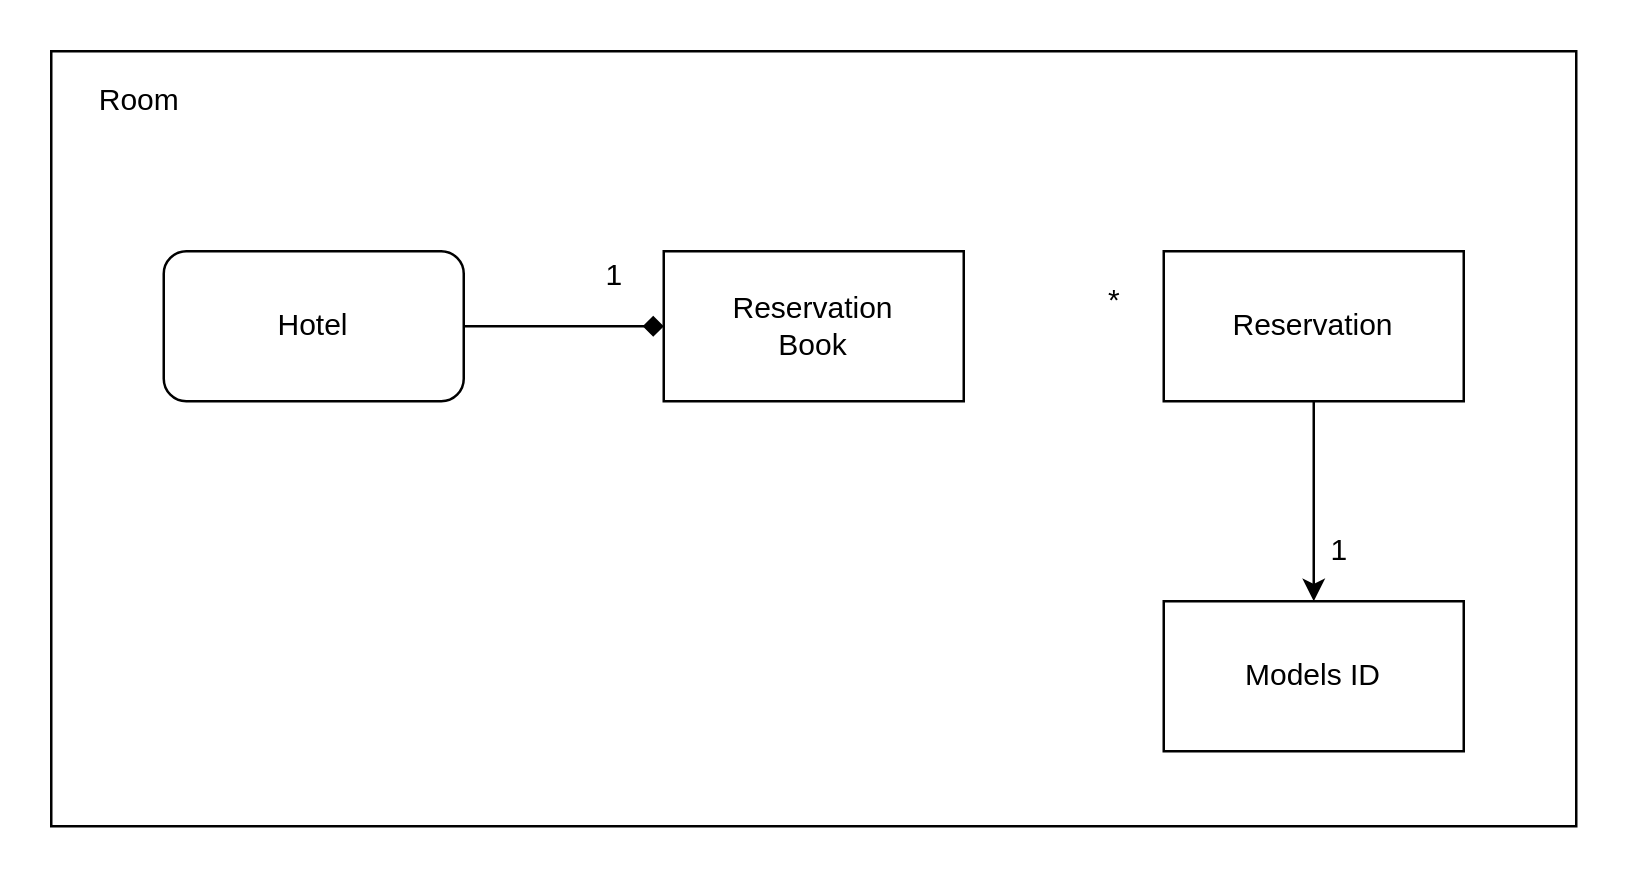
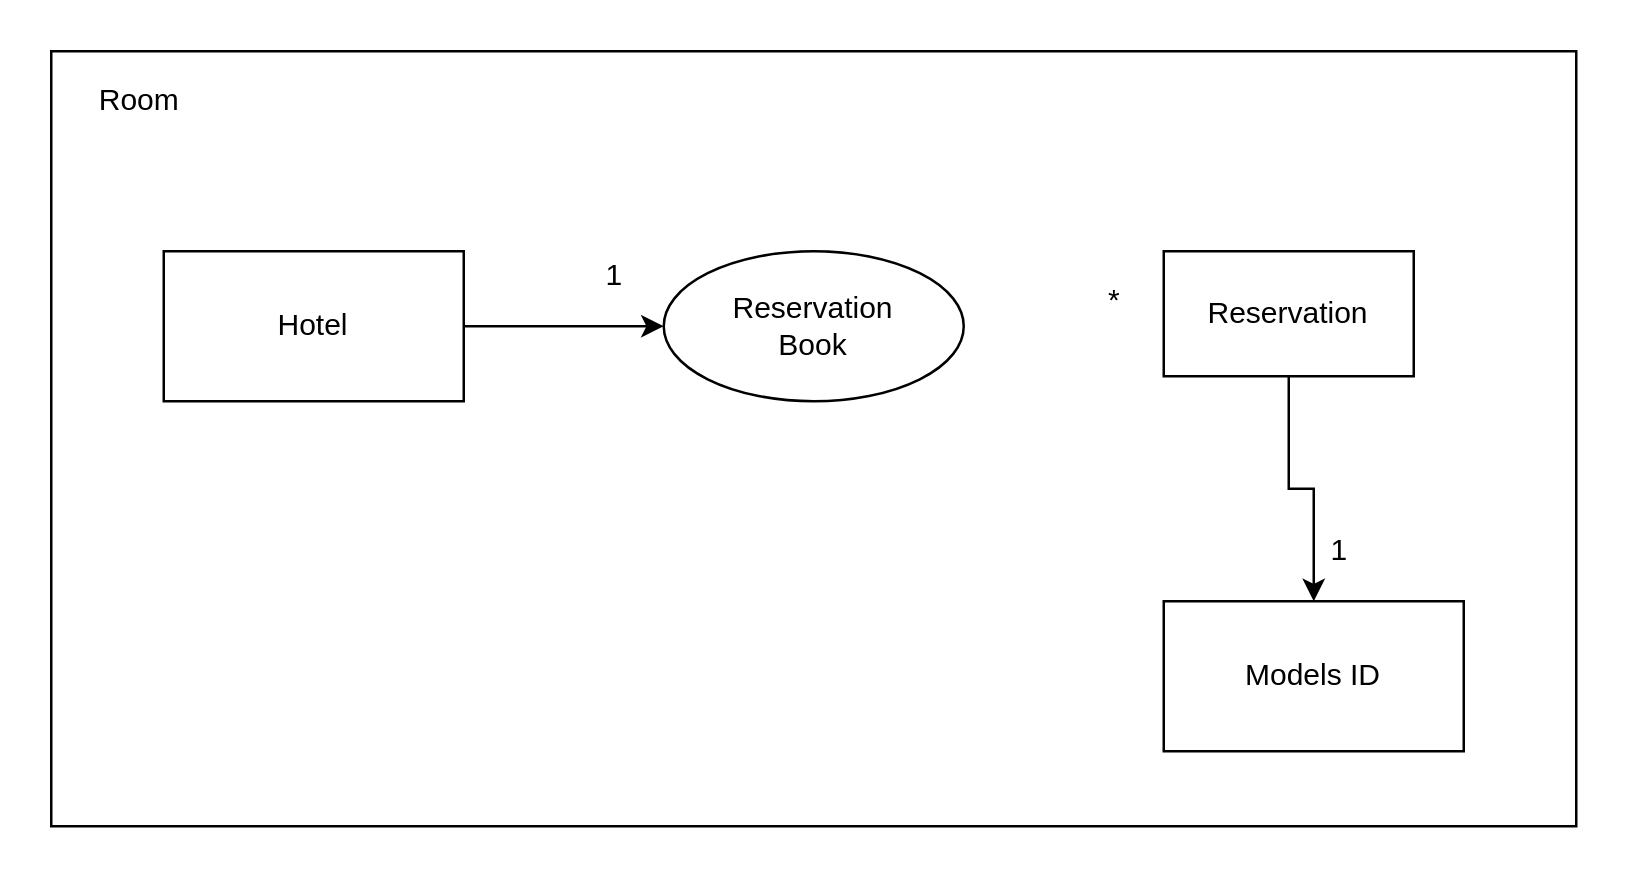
(314, 326) -> (314, 326)
(643, 326) -> (644, 326)
(814, 326) -> (814, 326)
(1314, 326) -> (1289, 314)
